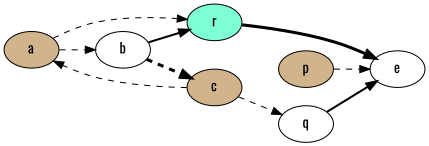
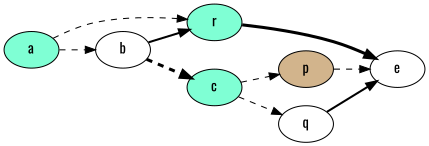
(32, 50) -> (32, 50)
(124, 83) -> (255, 79)
(215, 87) -> (215, 87)
